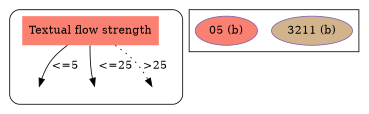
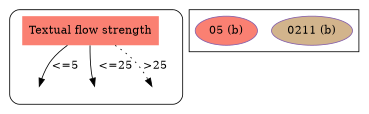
(312, 31) -> (312, 31)
